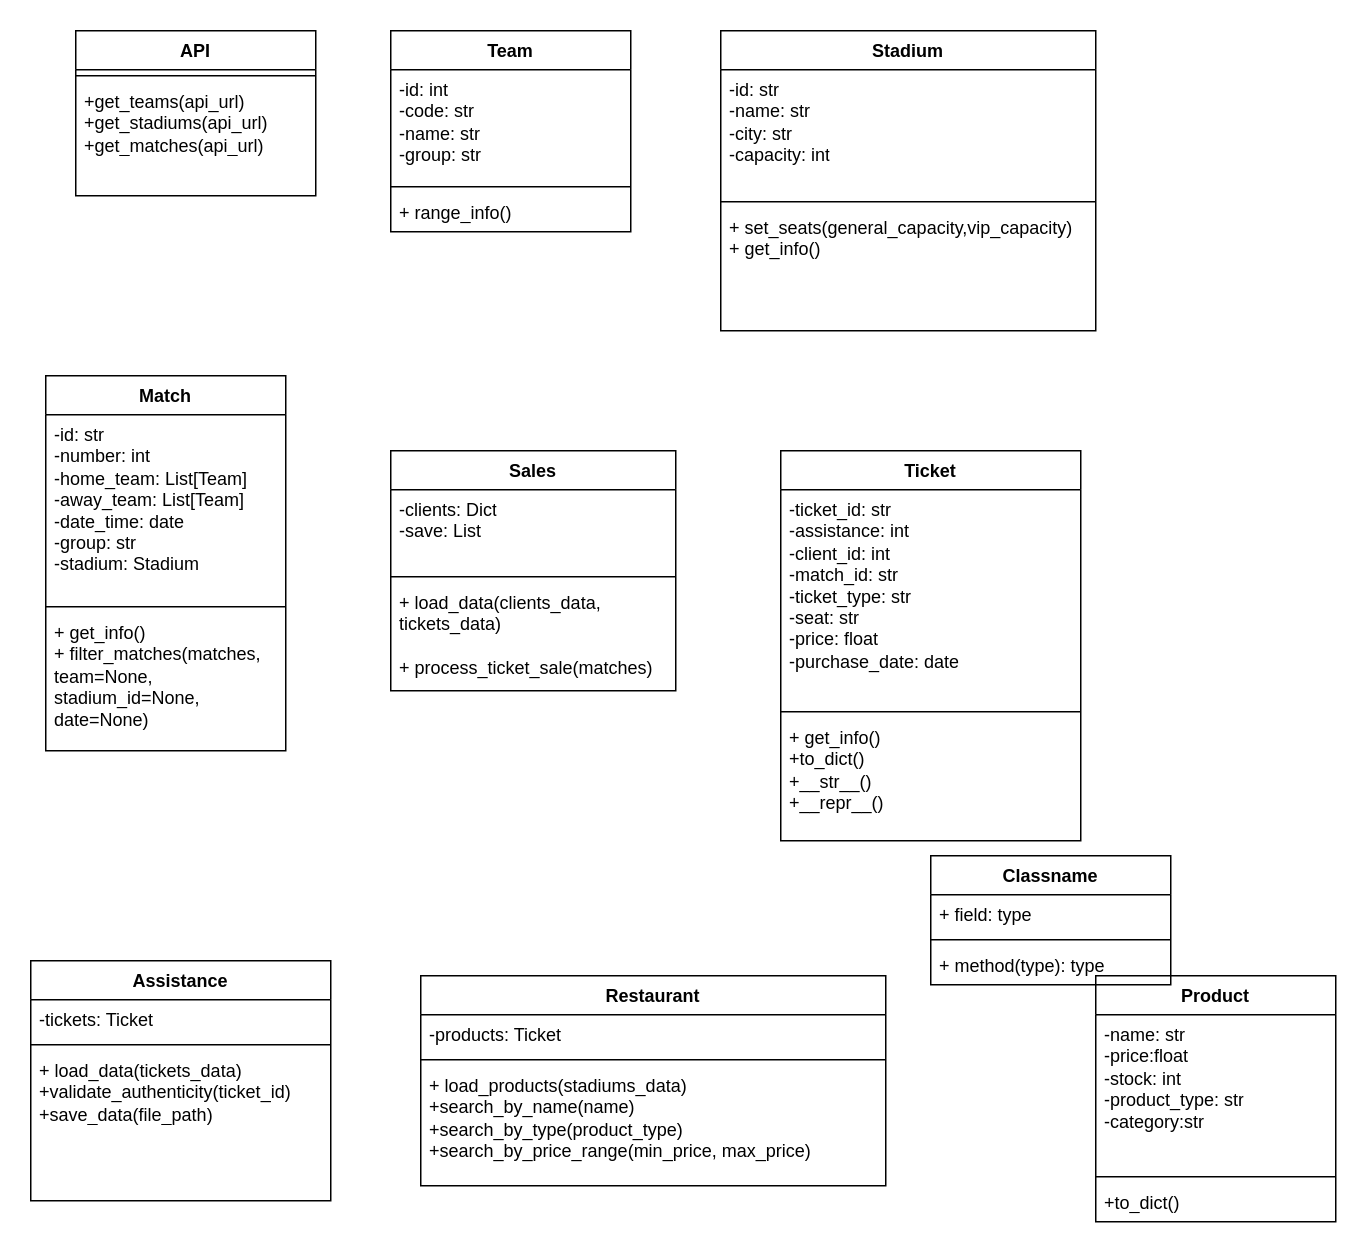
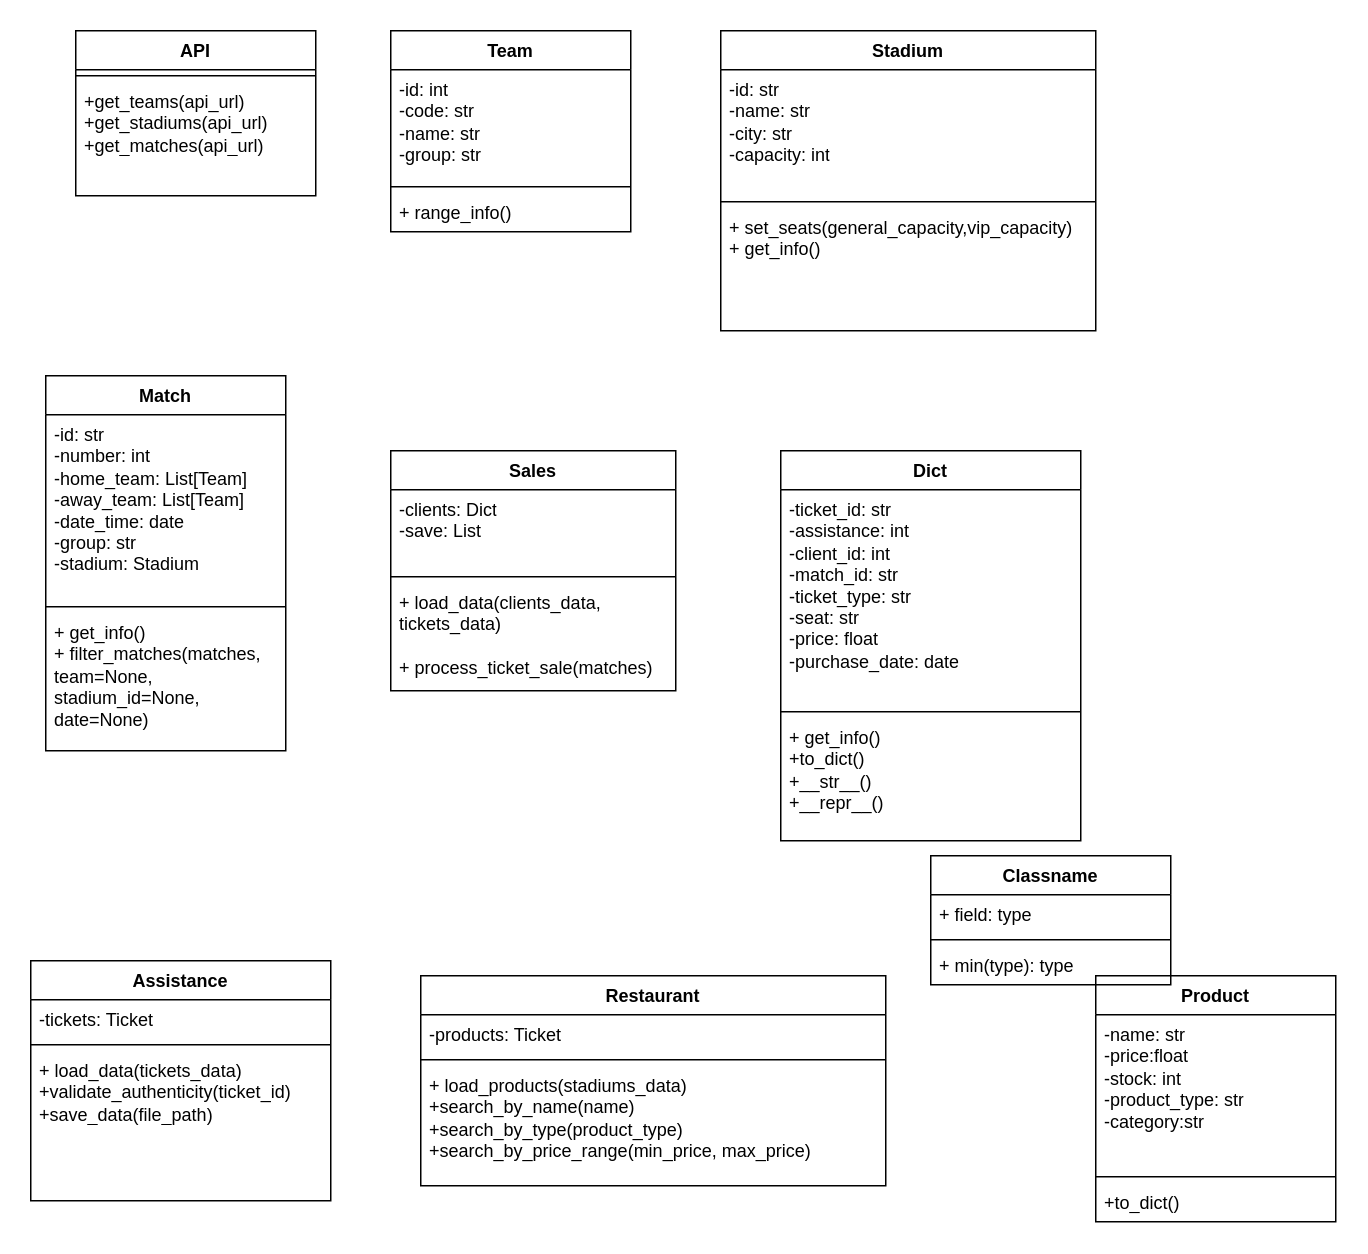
(931, 472) -> (931, 472)
(1034, 967) -> (1016, 967)
